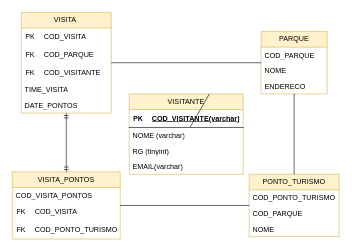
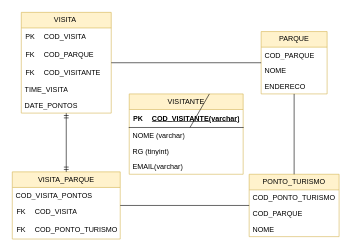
(66, 180) -> (66, 180)
